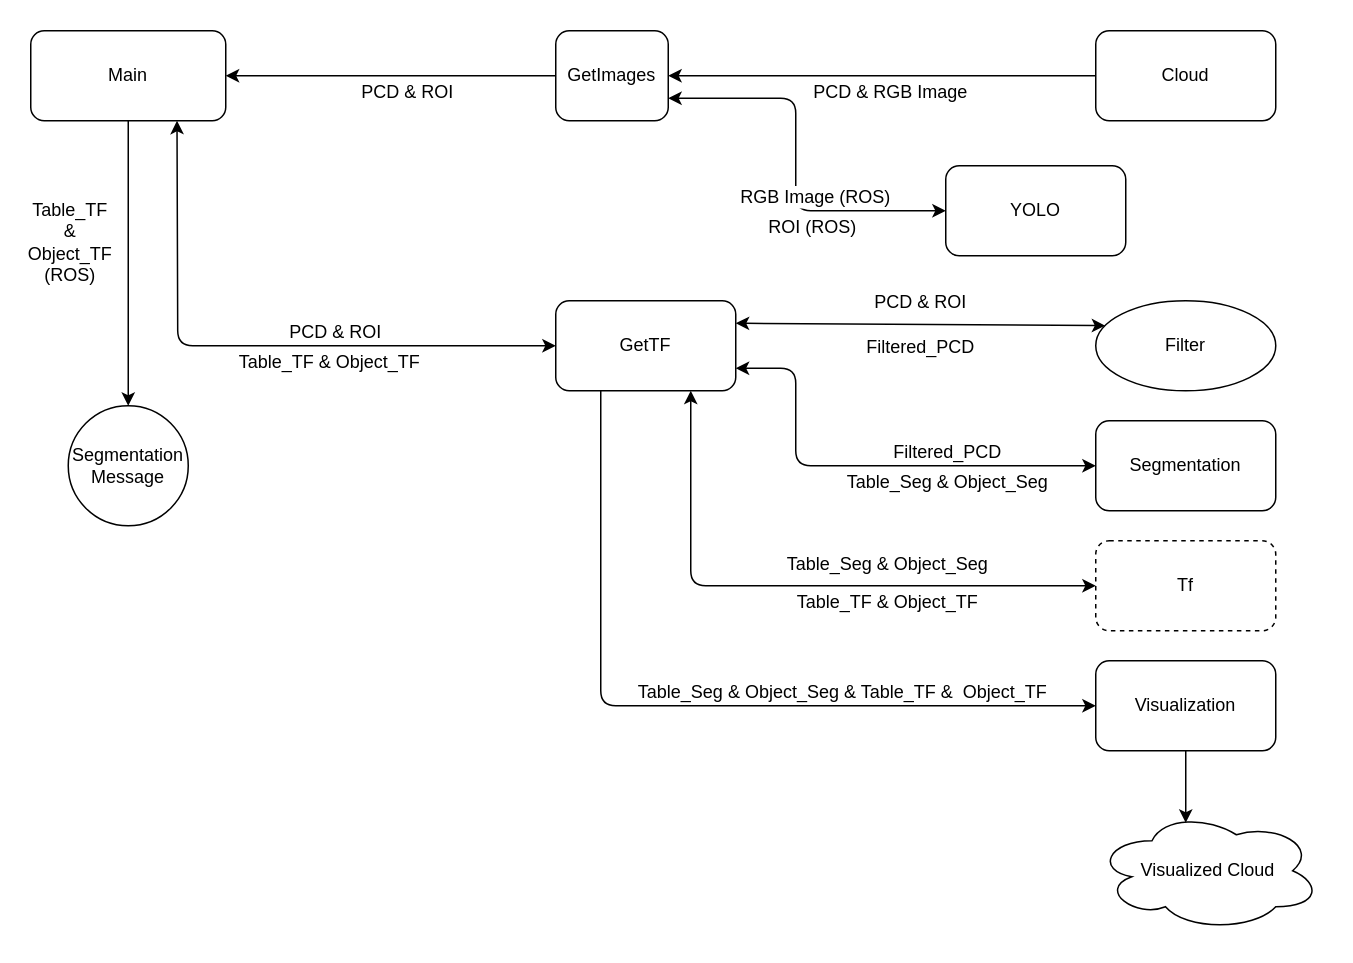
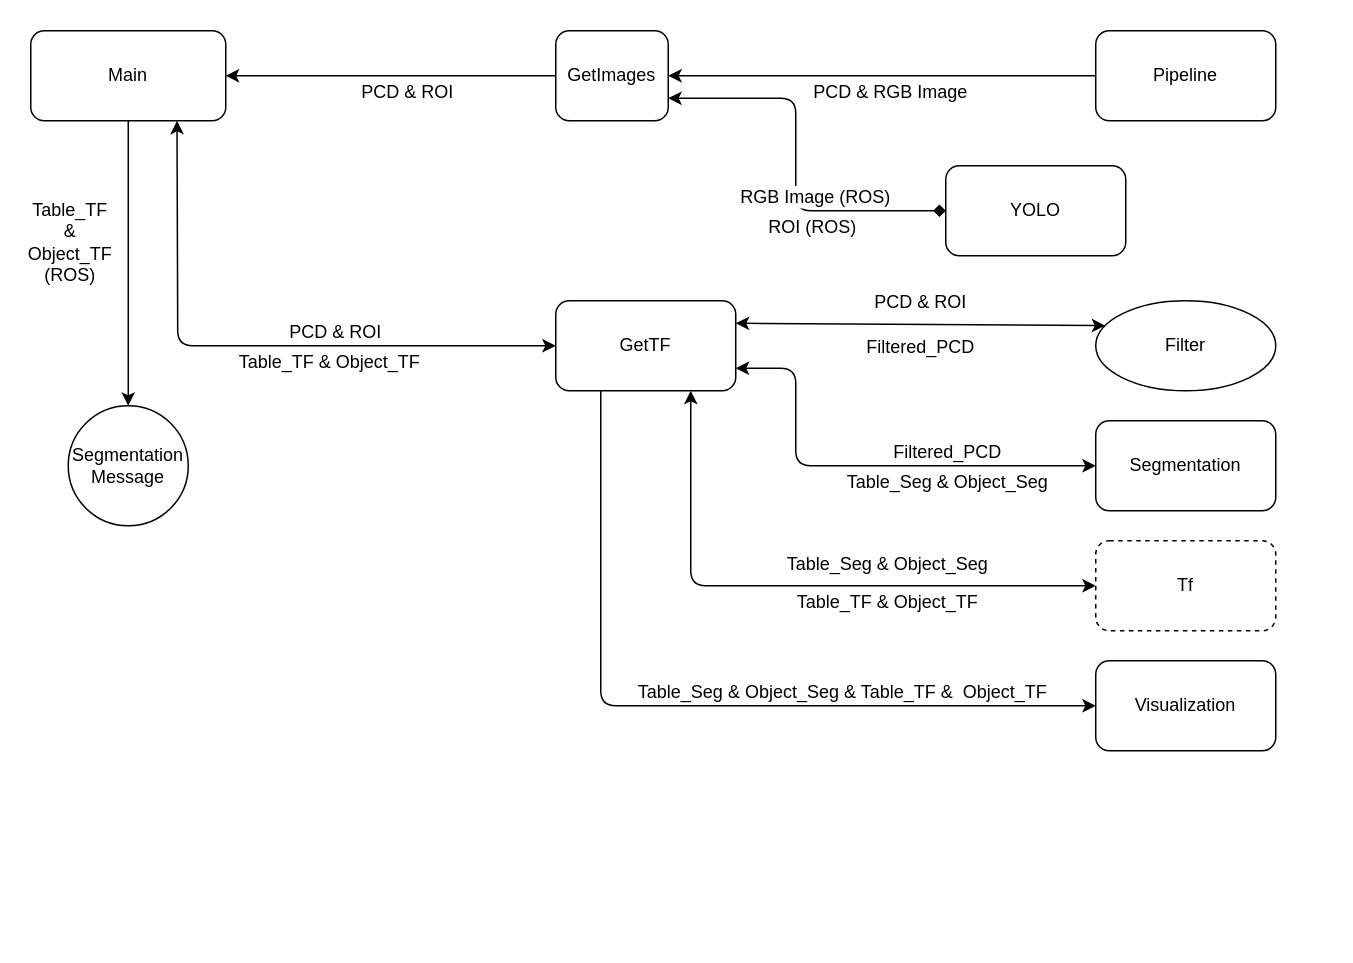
(1186, 76) -> (1186, 76)
(934, 211) -> (933, 211)
(1186, 782) -> none
(1208, 871) -> none
